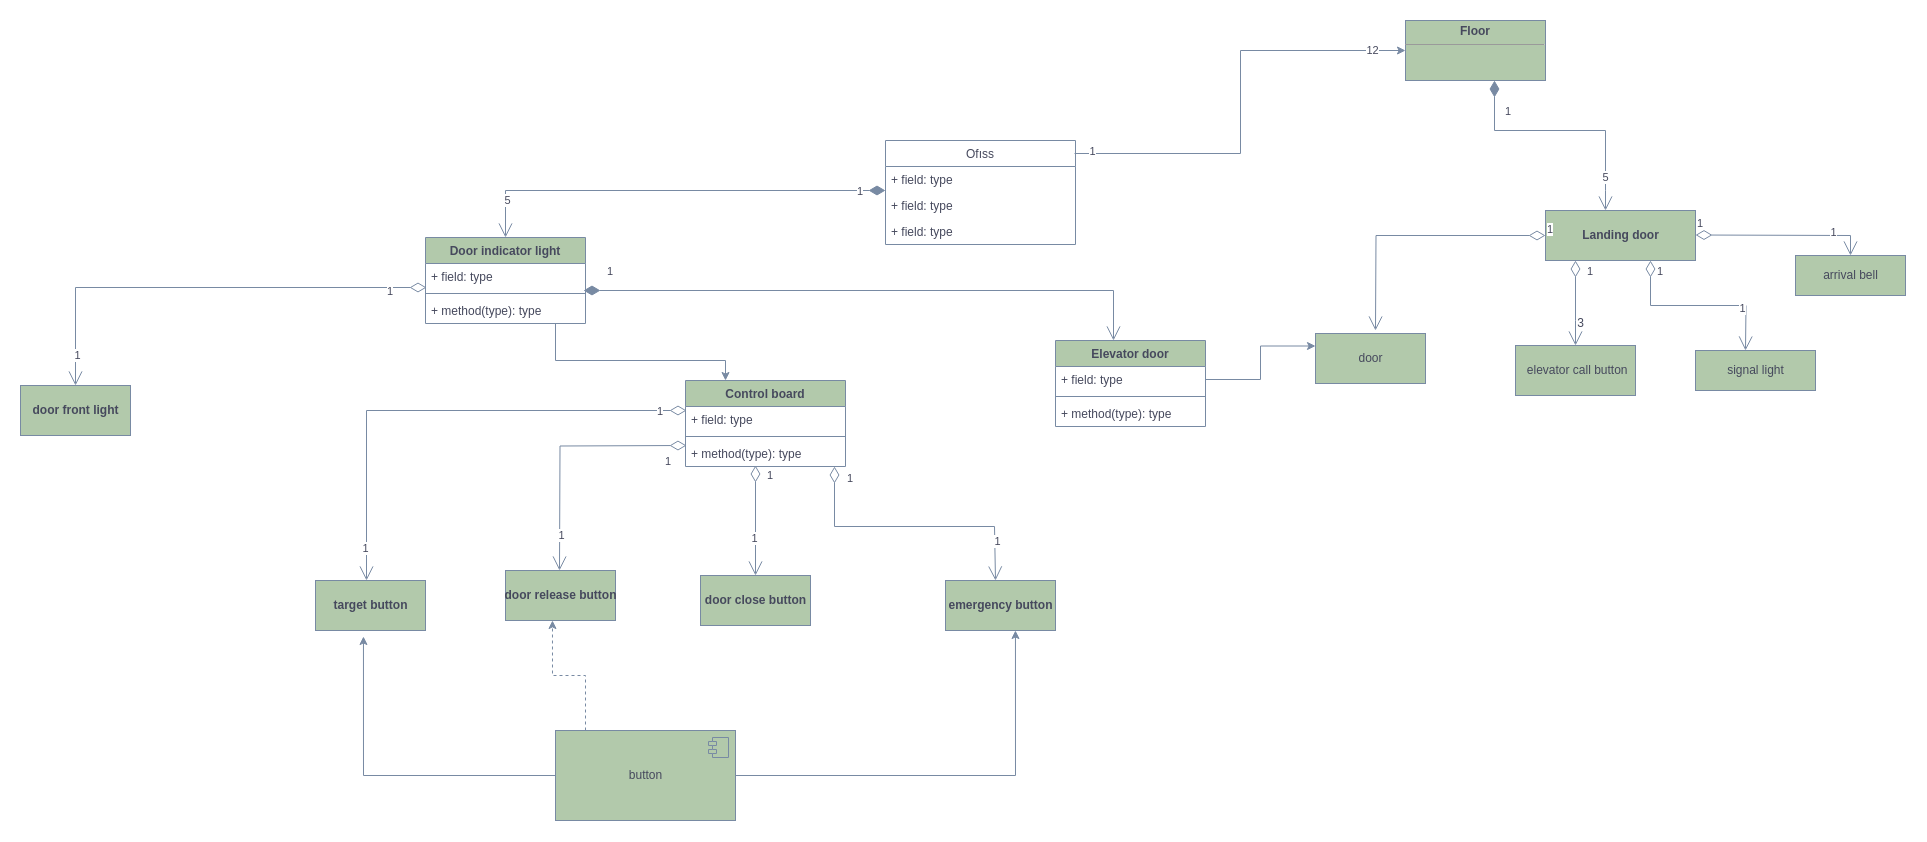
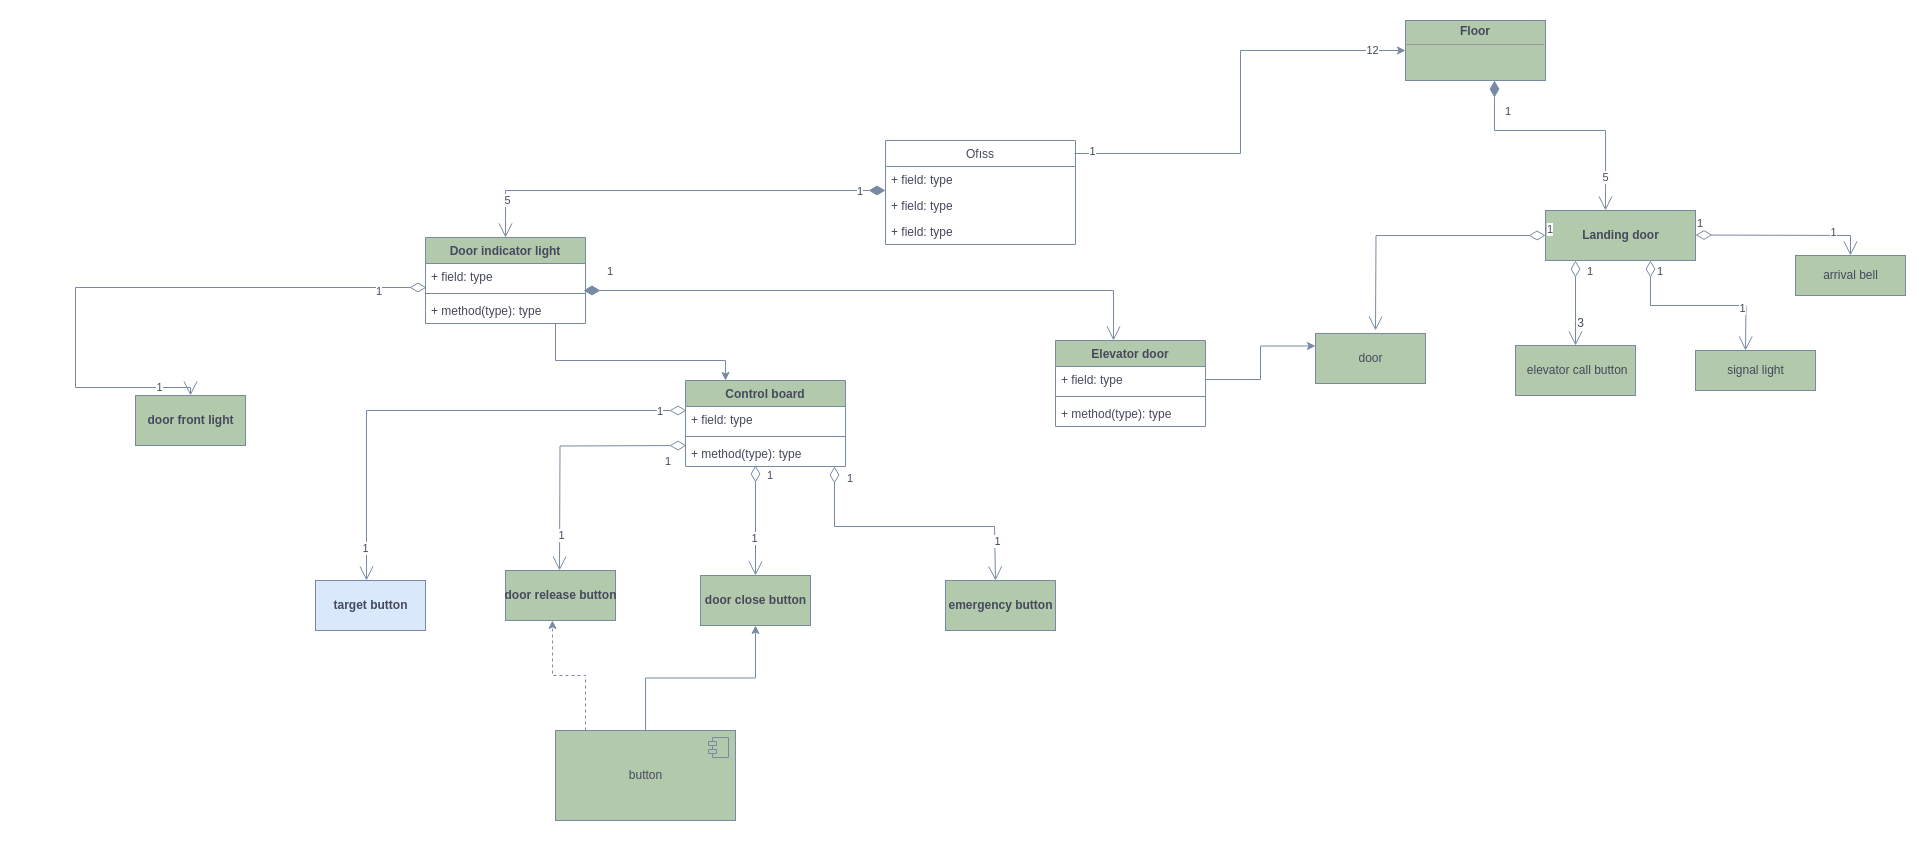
(76, 411) -> (191, 421)
(371, 606) -> (371, 606)
(394, 776) -> (698, 678)
(945, 776) -> none
